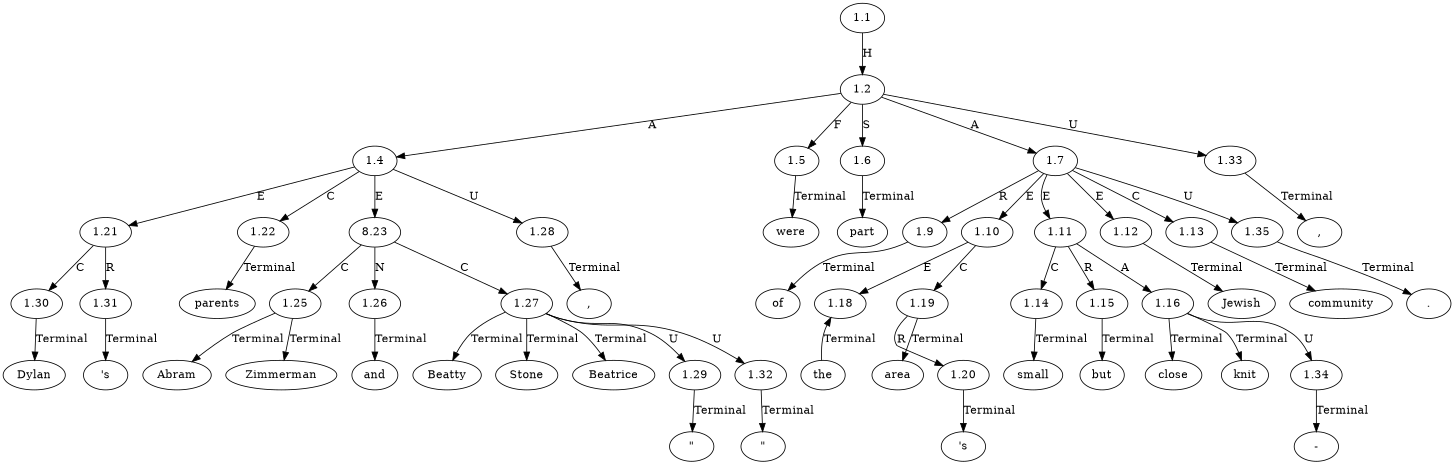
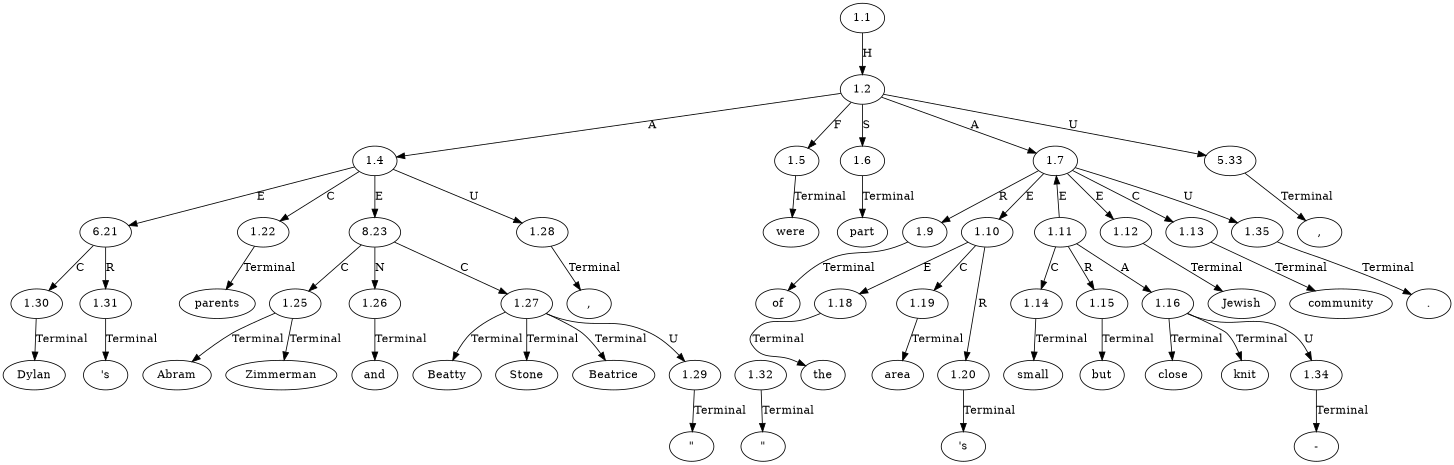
(1230, 161) -> (1230, 161)
(1041, 193) -> (1058, 201)
(106, 232) -> (106, 232)
(649, 326) -> none
(822, 342) -> (756, 330)
(901, 347) -> (976, 300)
